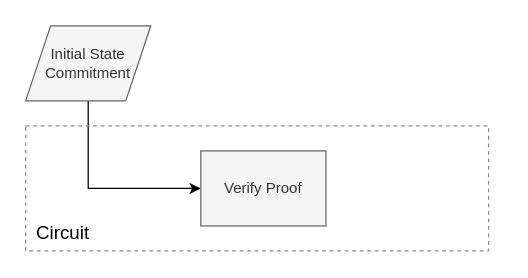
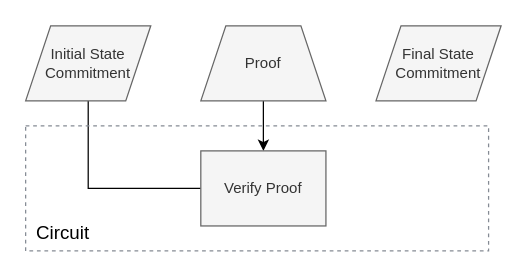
none -> (263, 63)
none -> (438, 63)
none -> (263, 122)
(191, 188) -> (194, 188)
